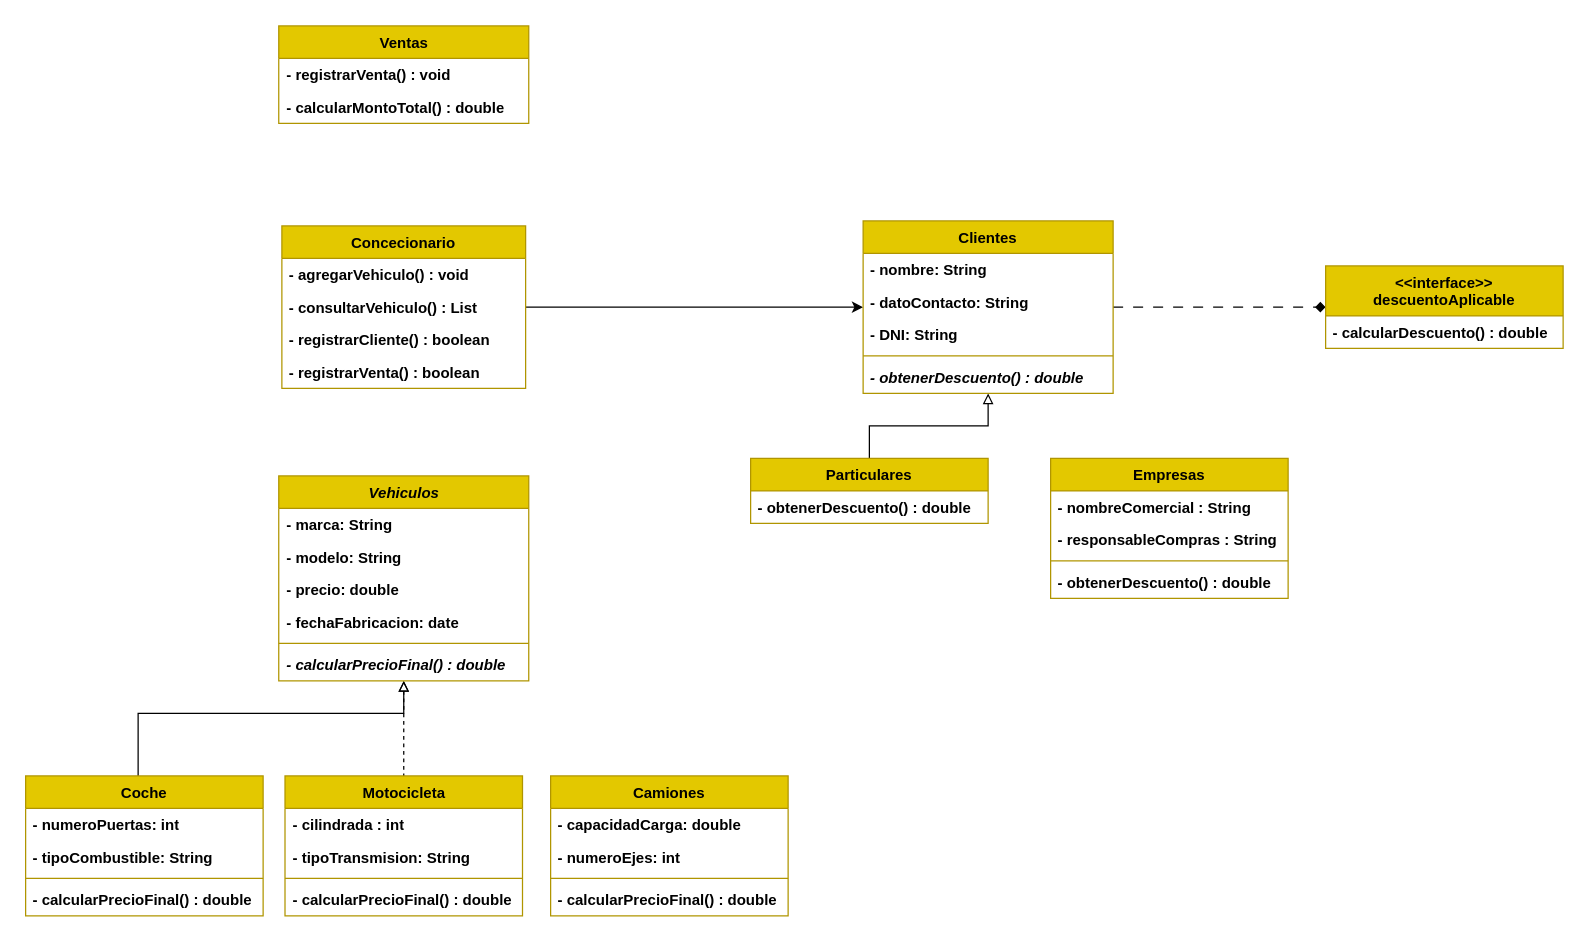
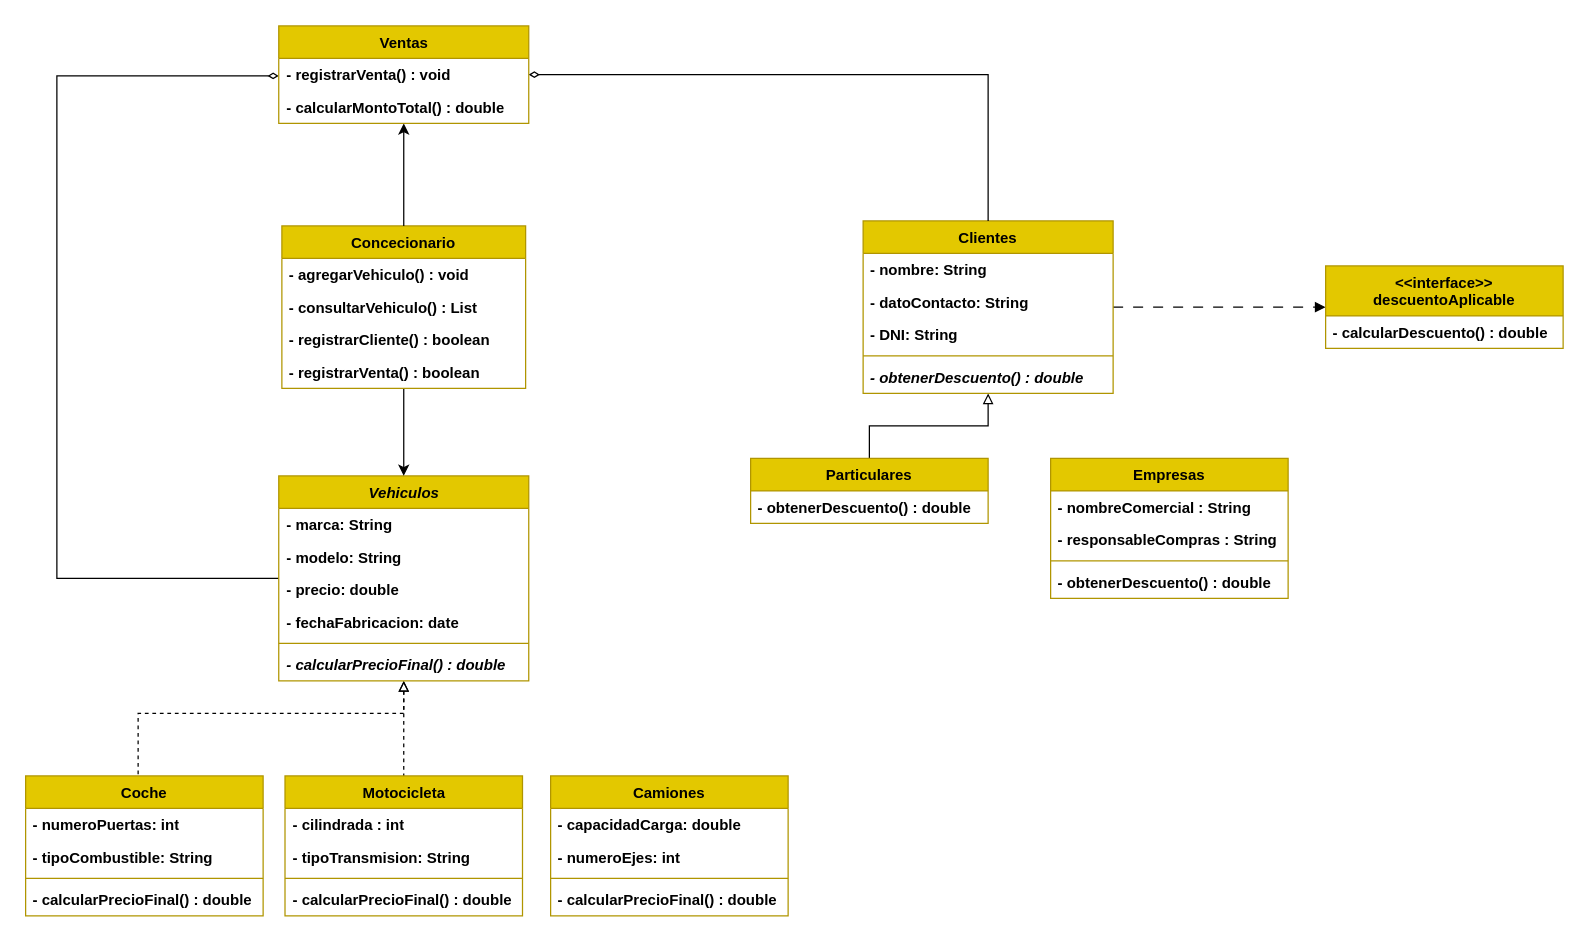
none -> (836, 74)
none -> (404, 178)
(691, 307) -> none
(1314, 307) -> (1314, 307)
none -> (57, 331)
none -> (404, 429)
(238, 713) -> (238, 713)
